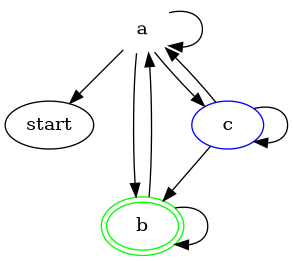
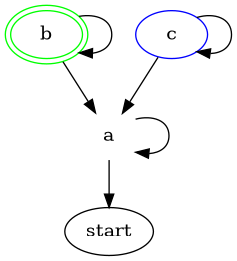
(174, 75) -> none
(134, 118) -> none
(191, 168) -> none
